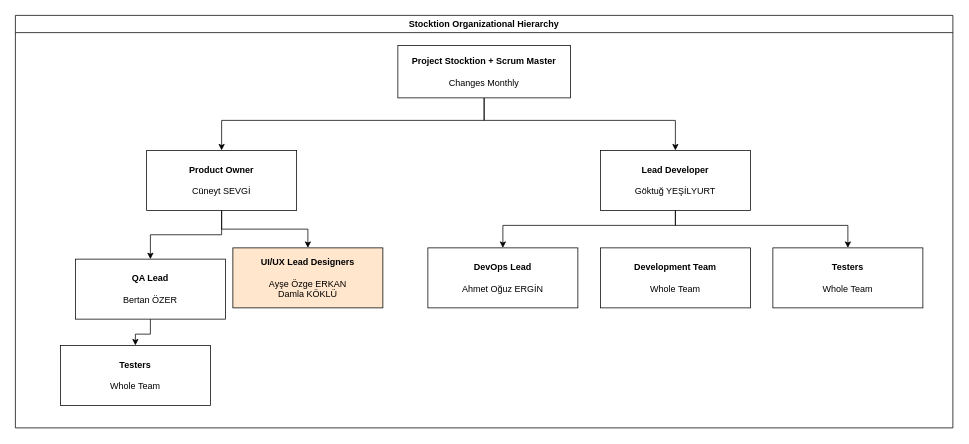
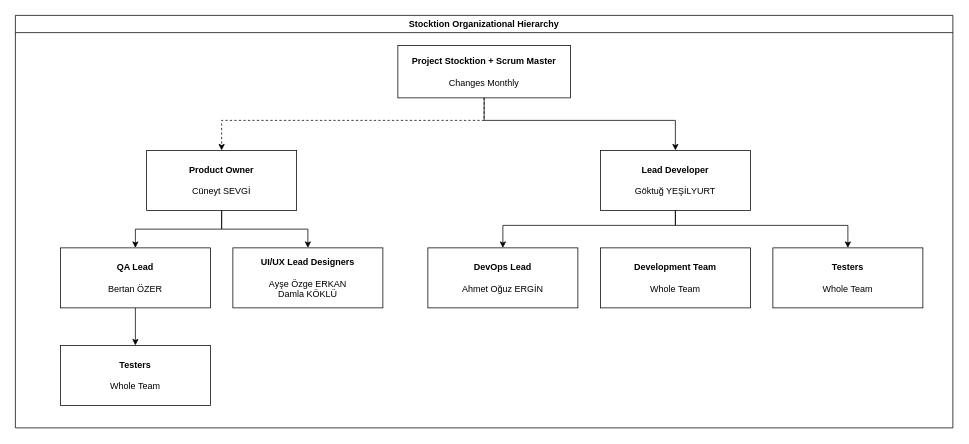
(340, 120) -> (340, 120)
(308, 278) -> (308, 278)
(150, 289) -> (135, 278)
